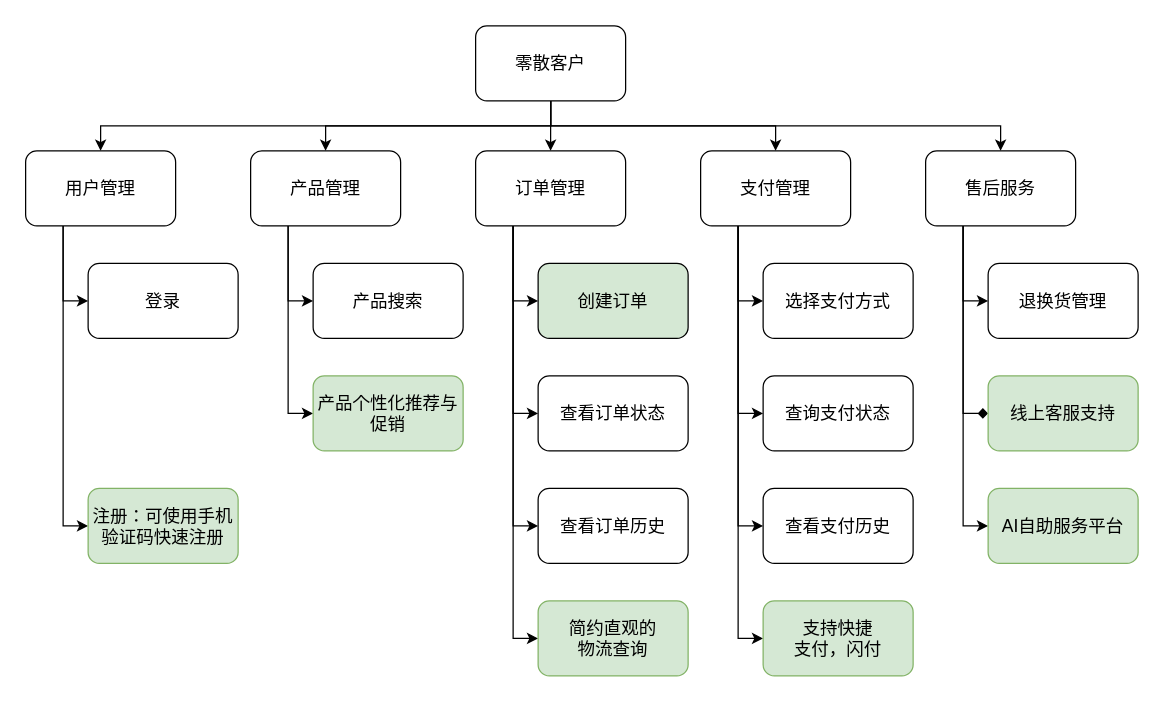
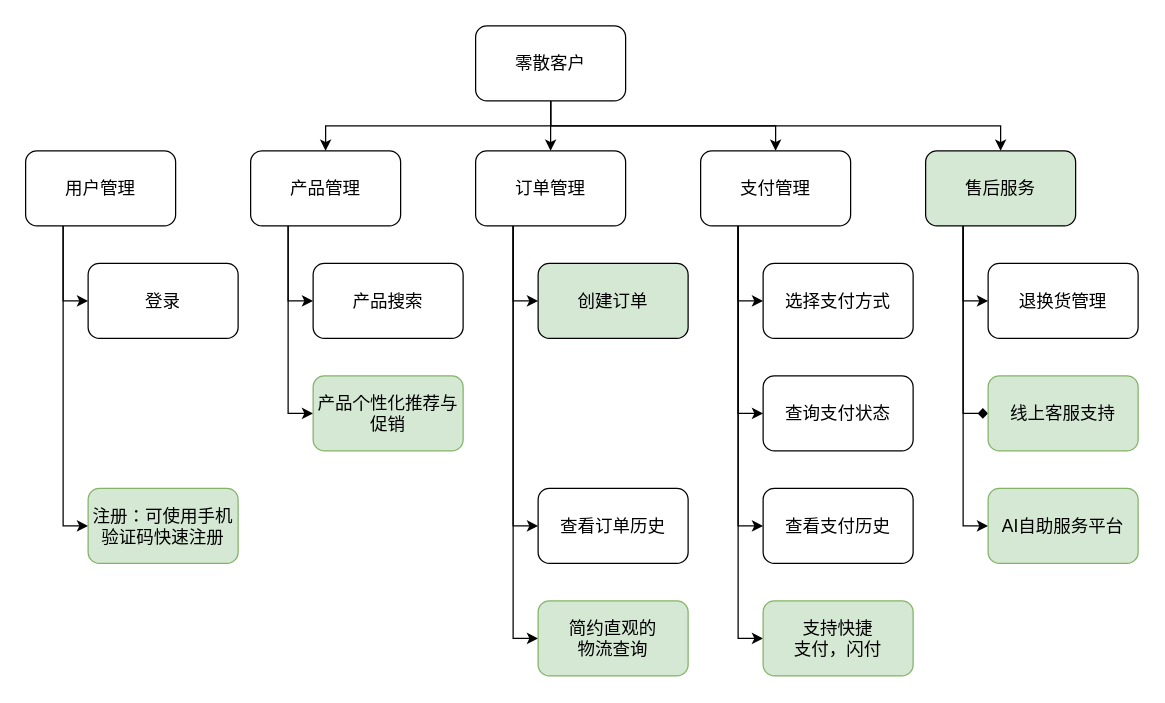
(204, 126) -> none
(1001, 188) -> (1001, 188)
(523, 413) -> none
(613, 413) -> none
